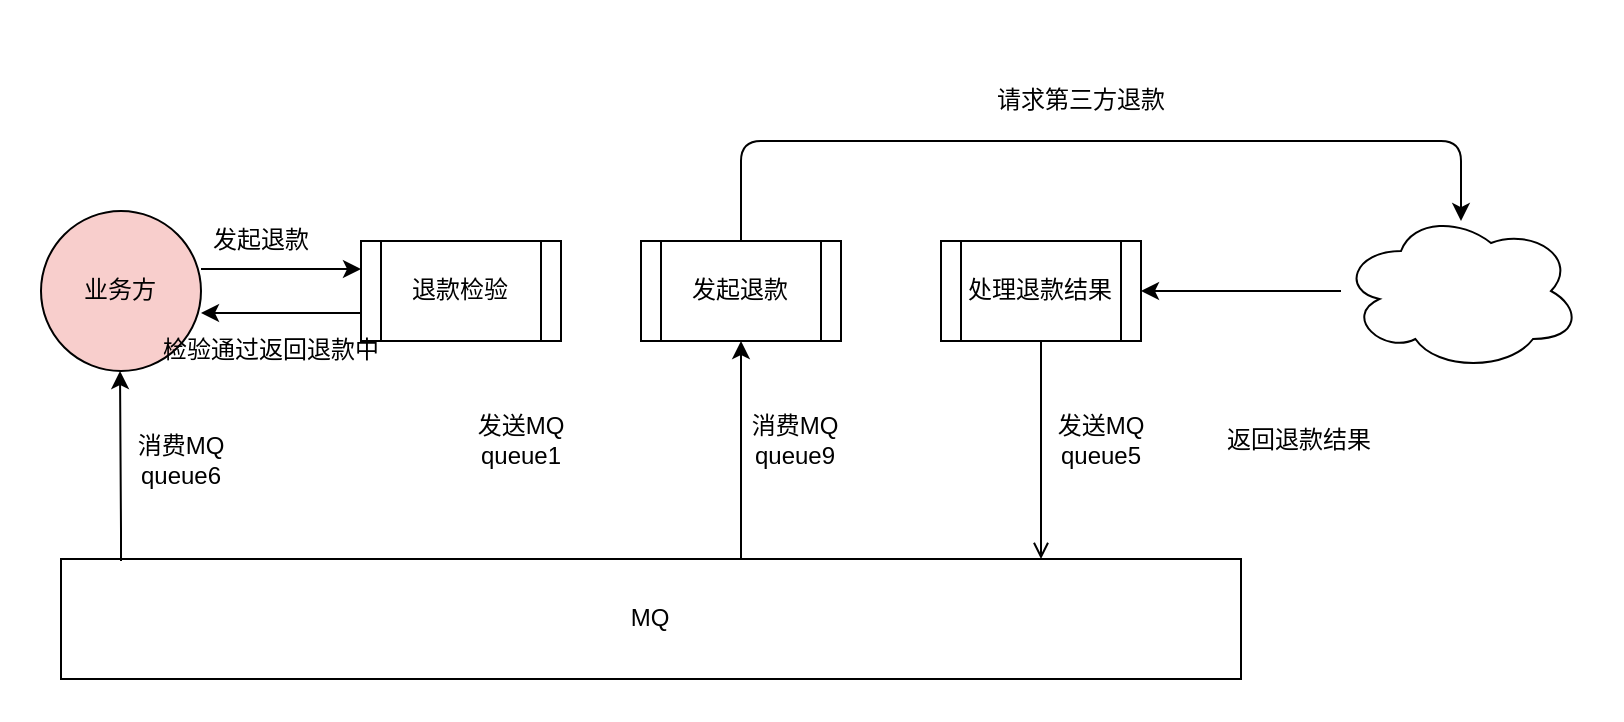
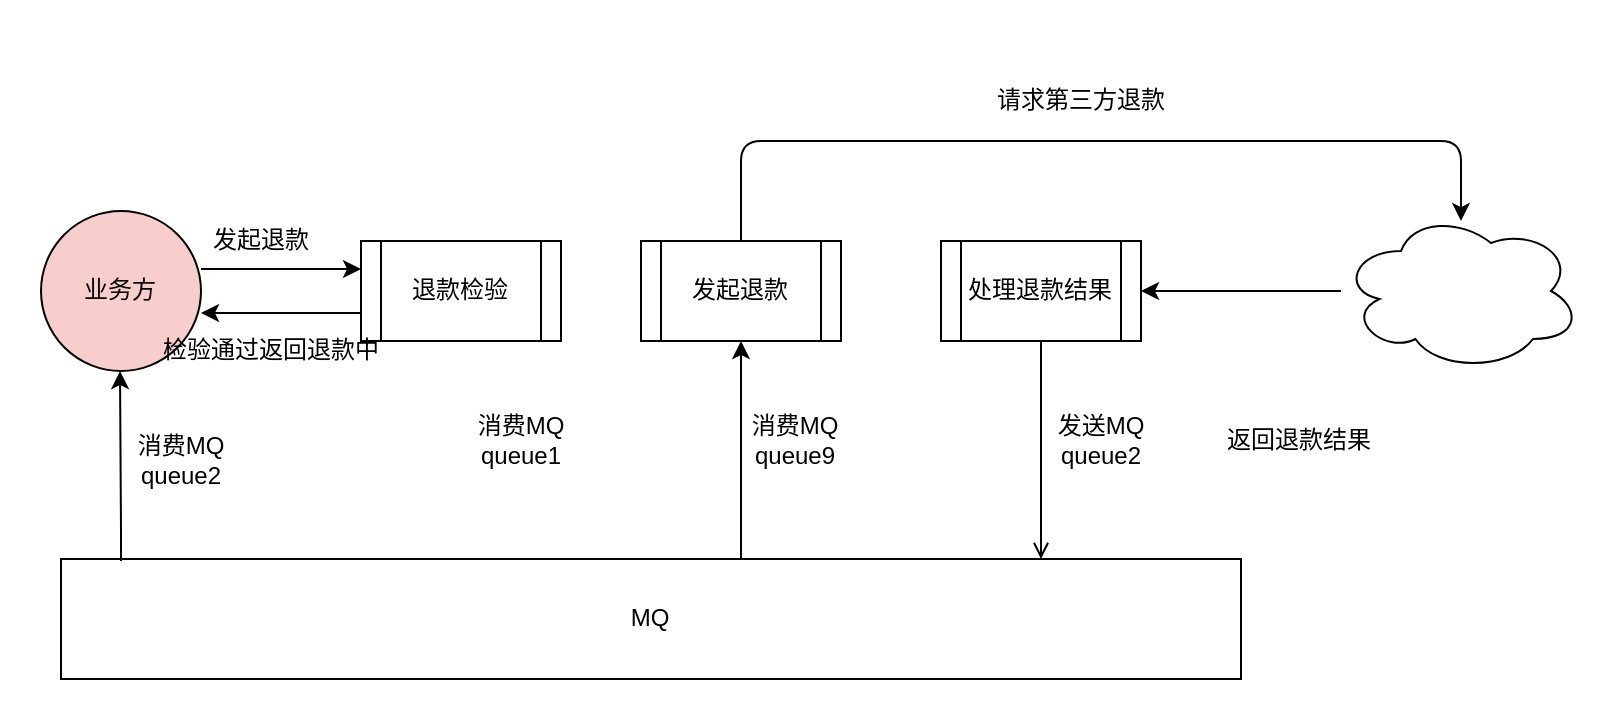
(522, 441) -> (522, 441)
(1102, 441) -> (1102, 441)
(182, 461) -> (182, 461)
